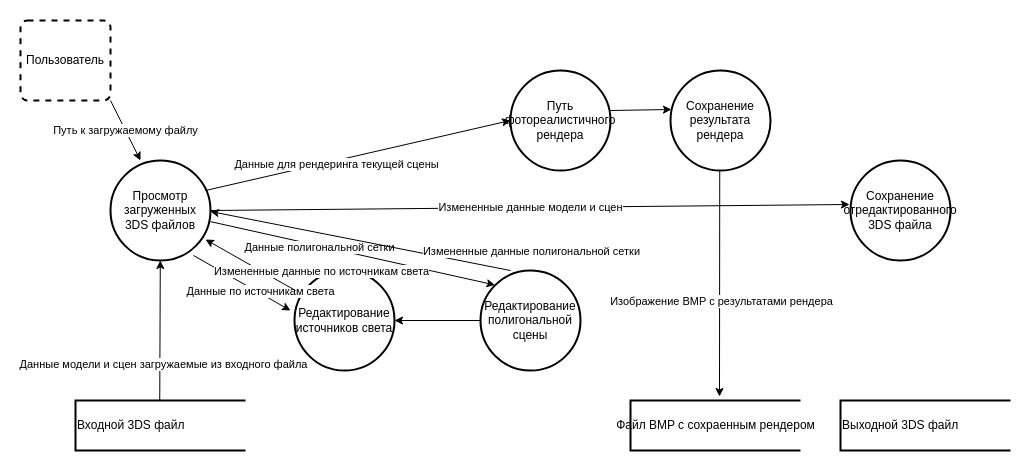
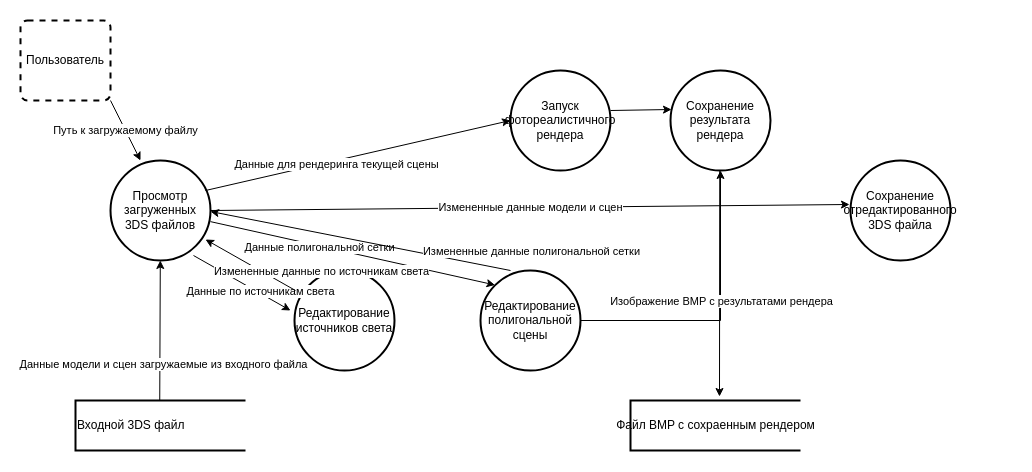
(561, 121) -> (561, 121)
(441, 321) -> (649, 321)
(926, 426) -> none
